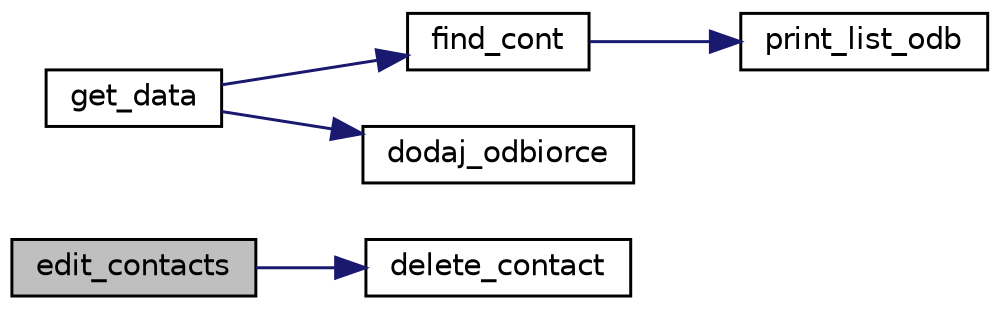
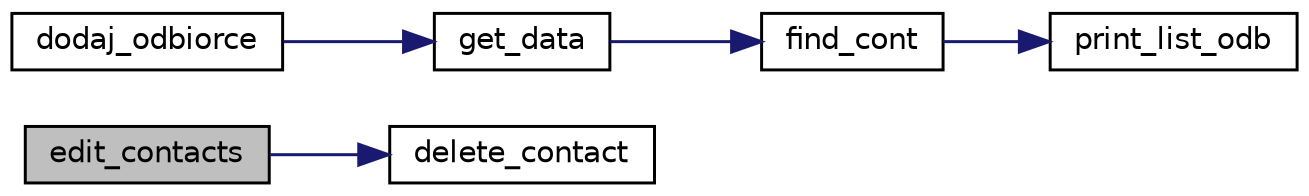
(277, 120) -> (343, 42)
